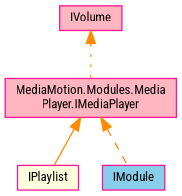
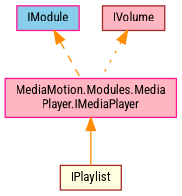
(91, 18) -> (134, 18)
(117, 147) -> (71, 60)
(48, 178) -> (91, 178)
